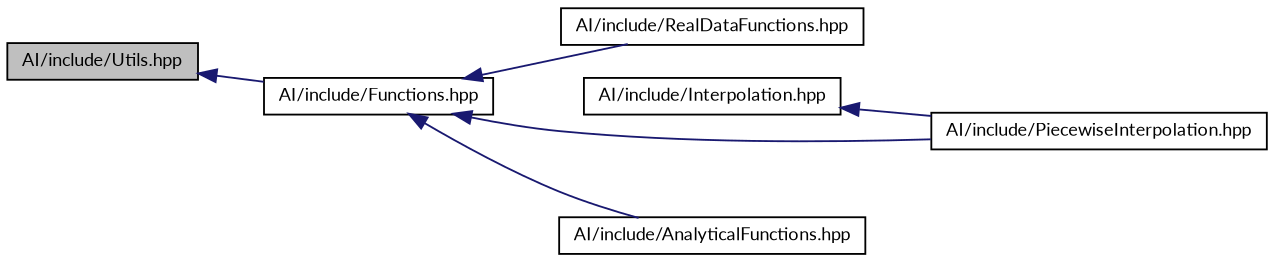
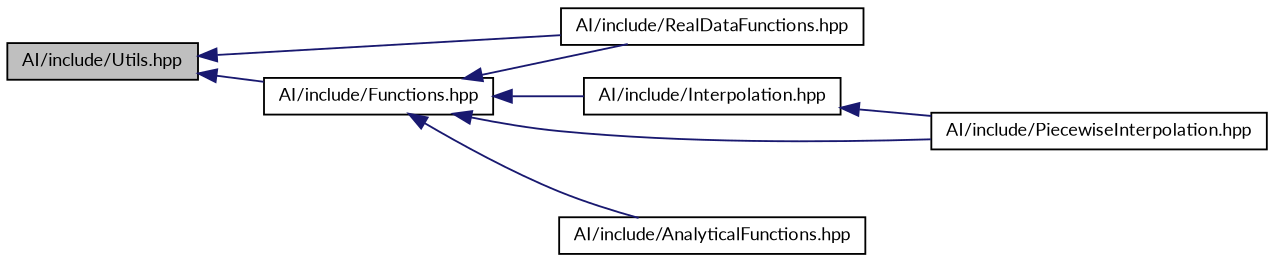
none -> (389, 45)
none -> (548, 96)
